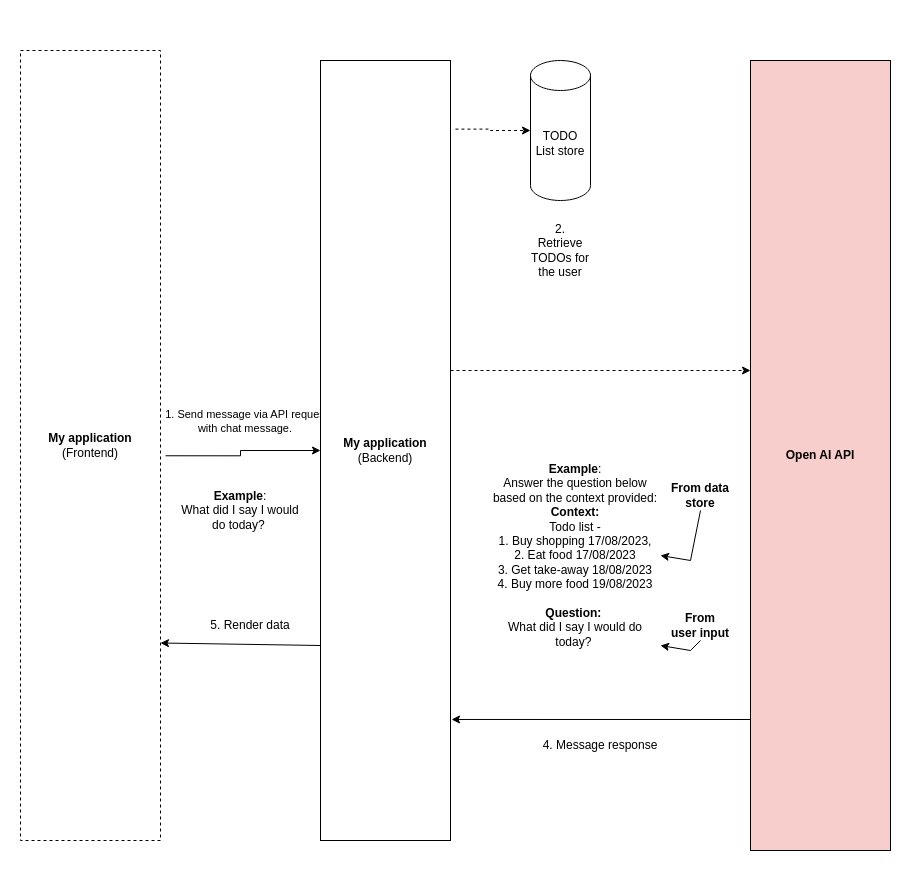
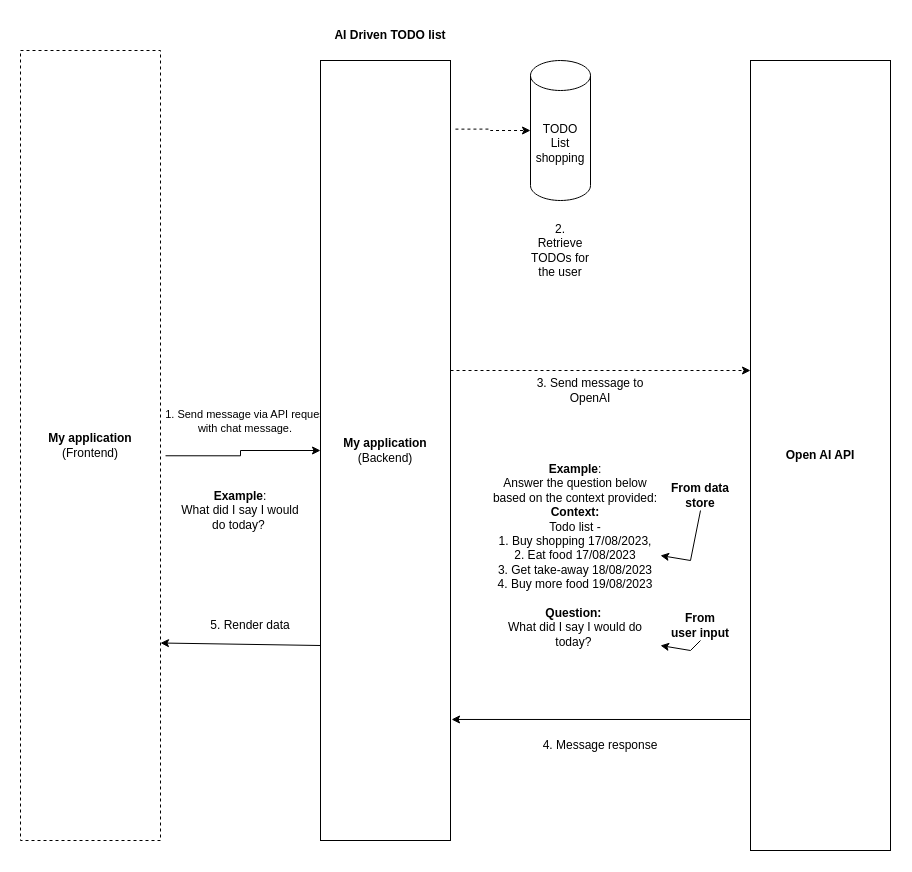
none -> (391, 36)
(561, 144) -> (561, 144)
none -> (591, 391)
(821, 456) -> (821, 456)
